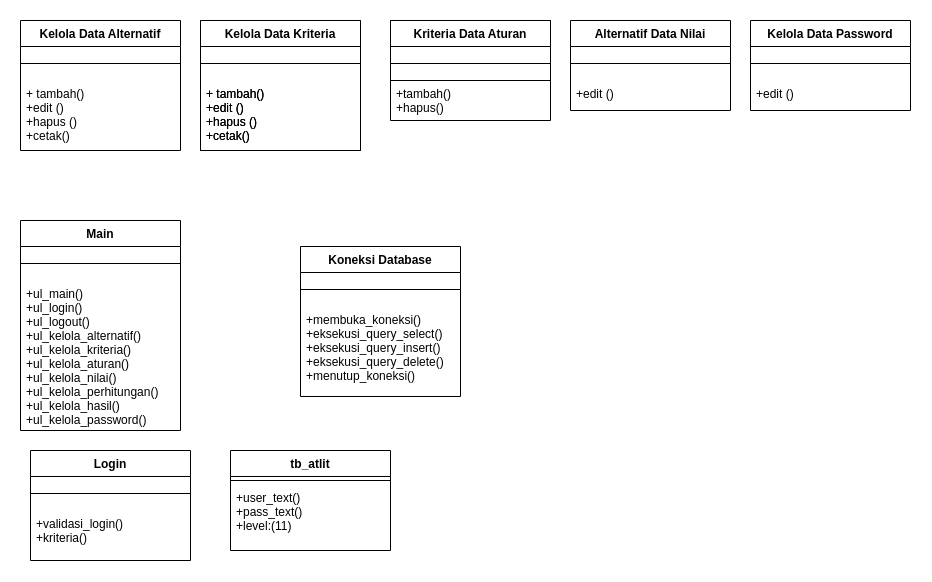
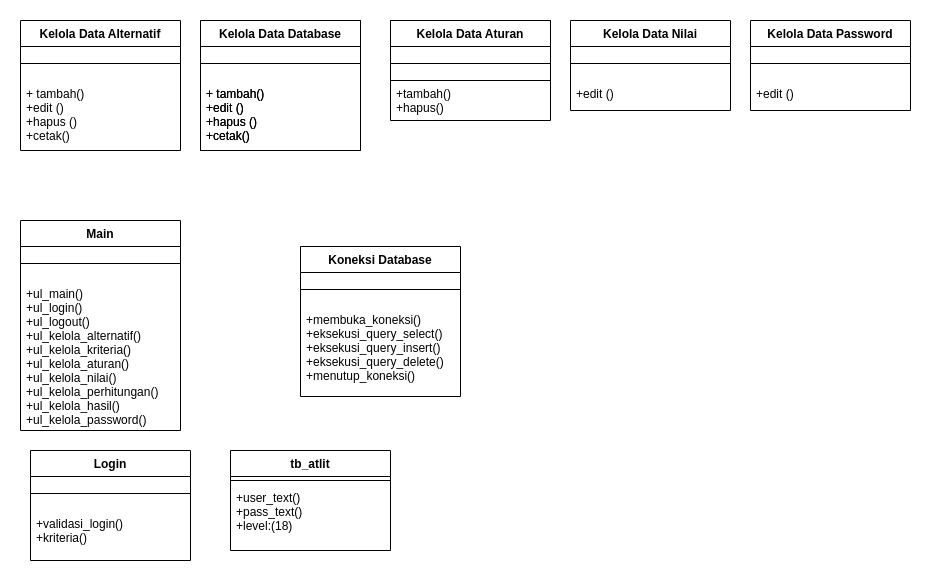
(280, 34) -> (280, 34)
(470, 34) -> (470, 34)
(650, 34) -> (650, 34)
(276, 498) -> (276, 498)
